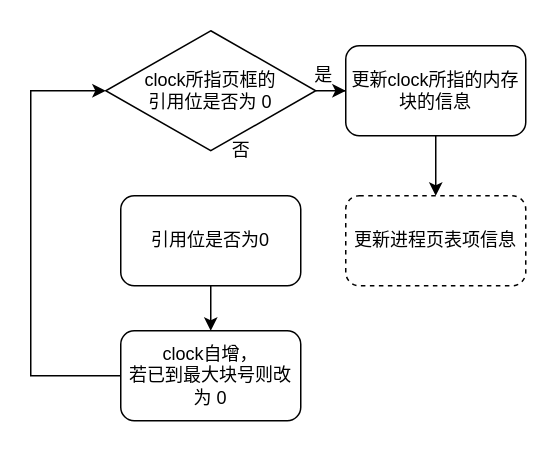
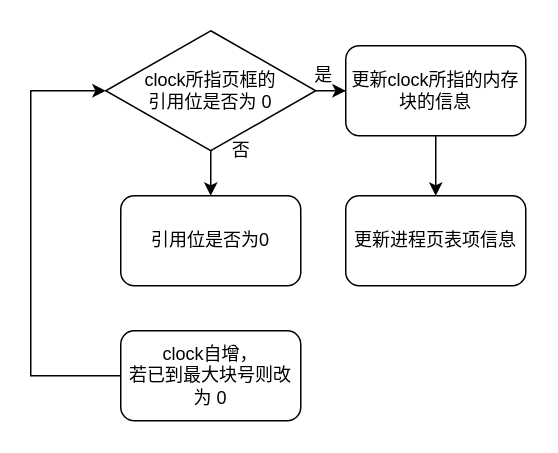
none -> (211, 179)
(436, 241) -> (436, 241)
(211, 314) -> none
